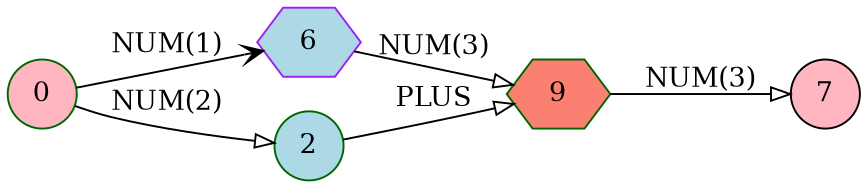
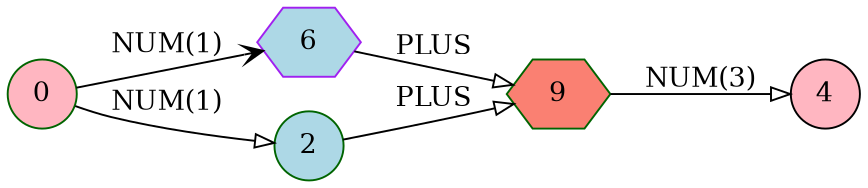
(434, 47) -> (434, 47)
(825, 94) -> (825, 94)
(167, 103) -> (167, 103)
